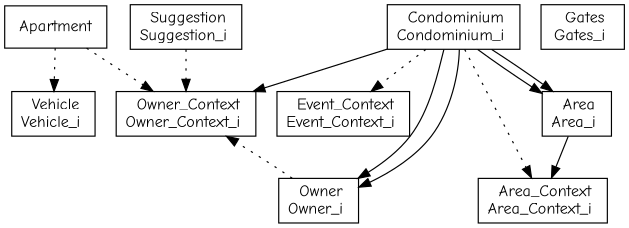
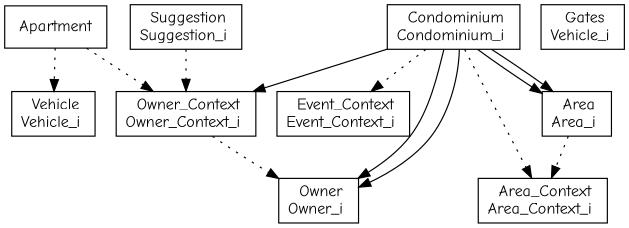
(583, 27) -> (583, 27)
(562, 152) -> (562, 152)
(265, 160) -> (240, 155)
